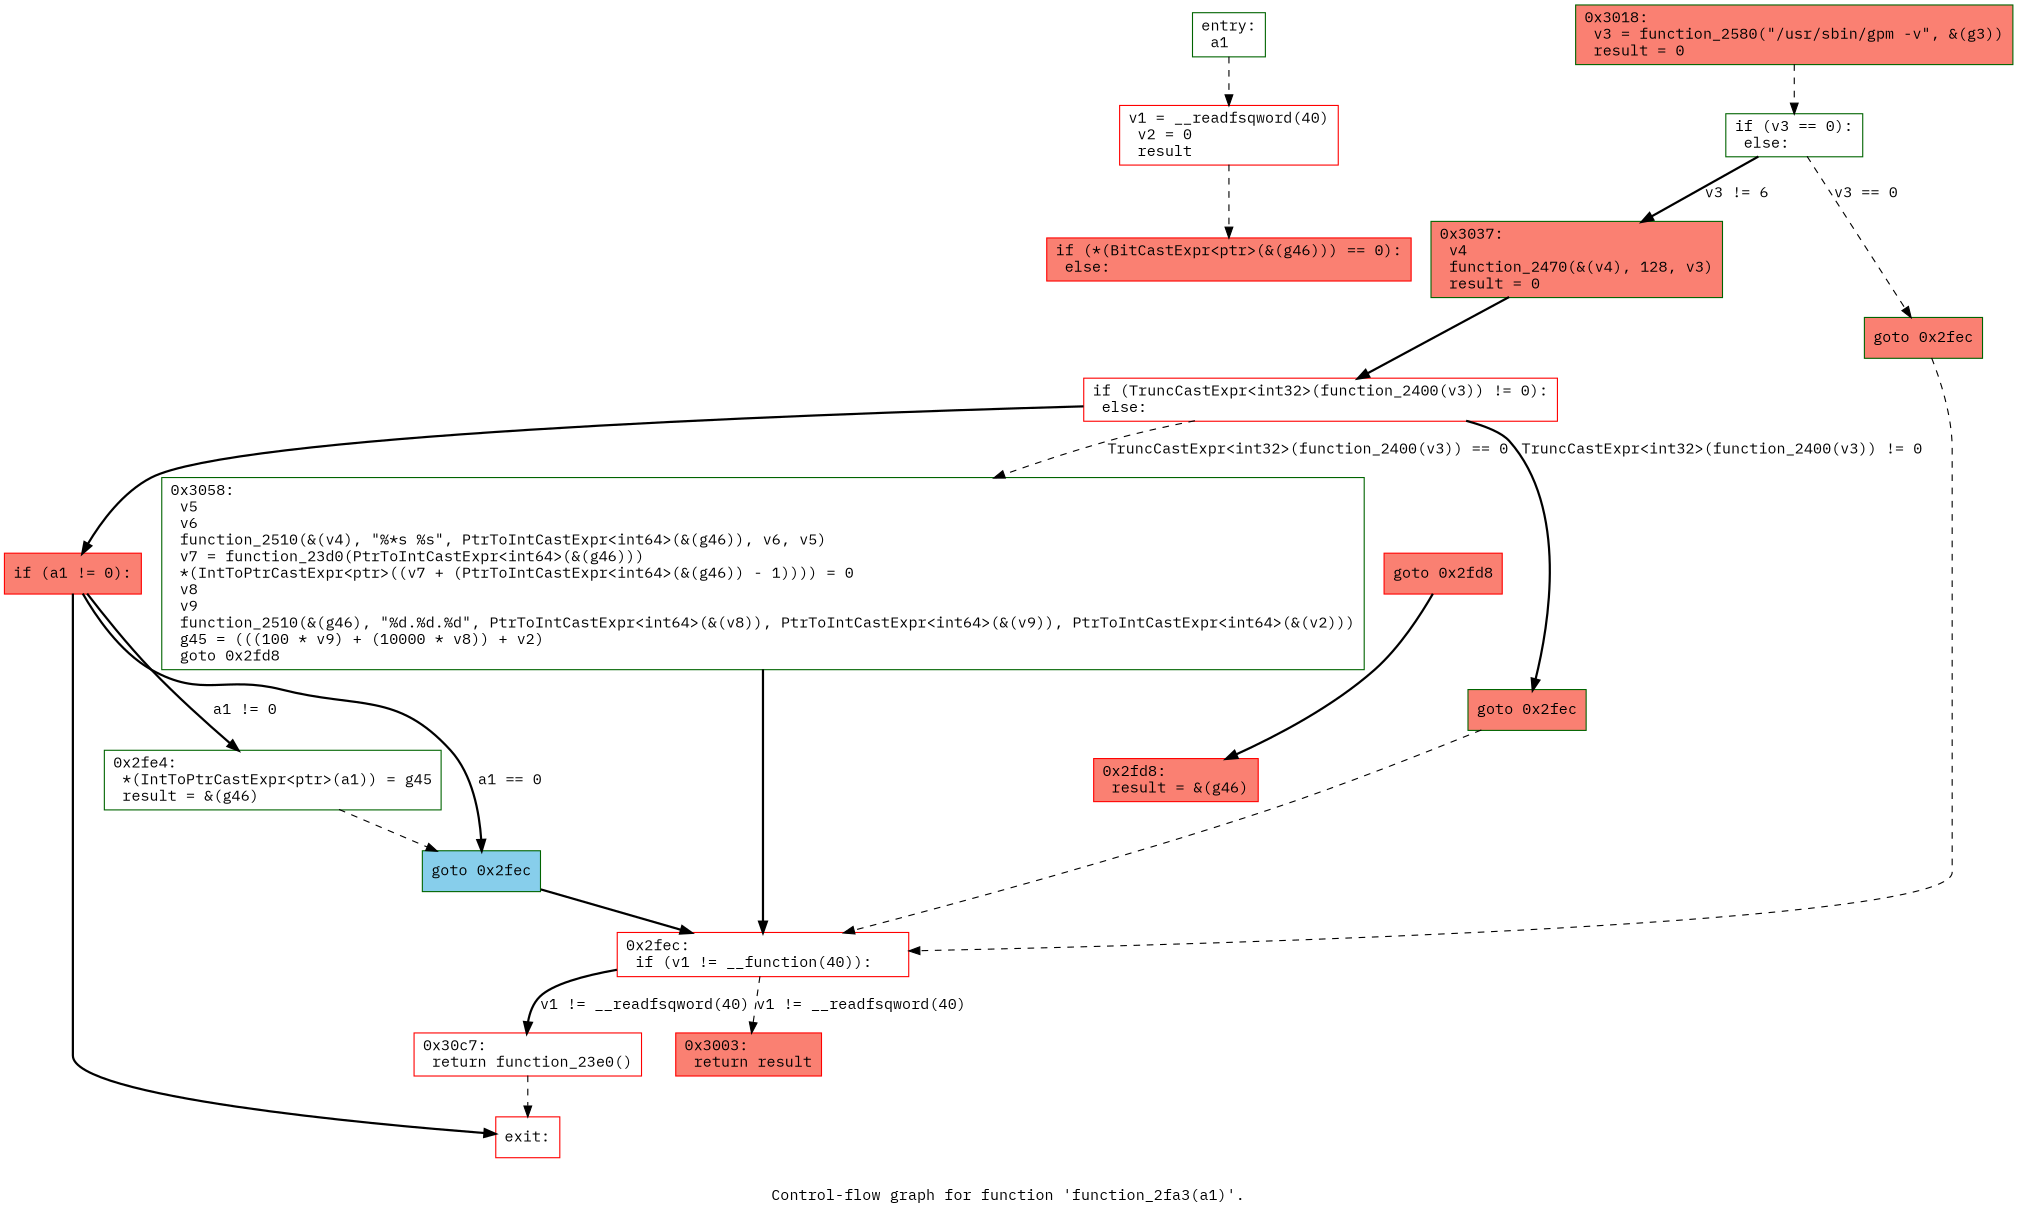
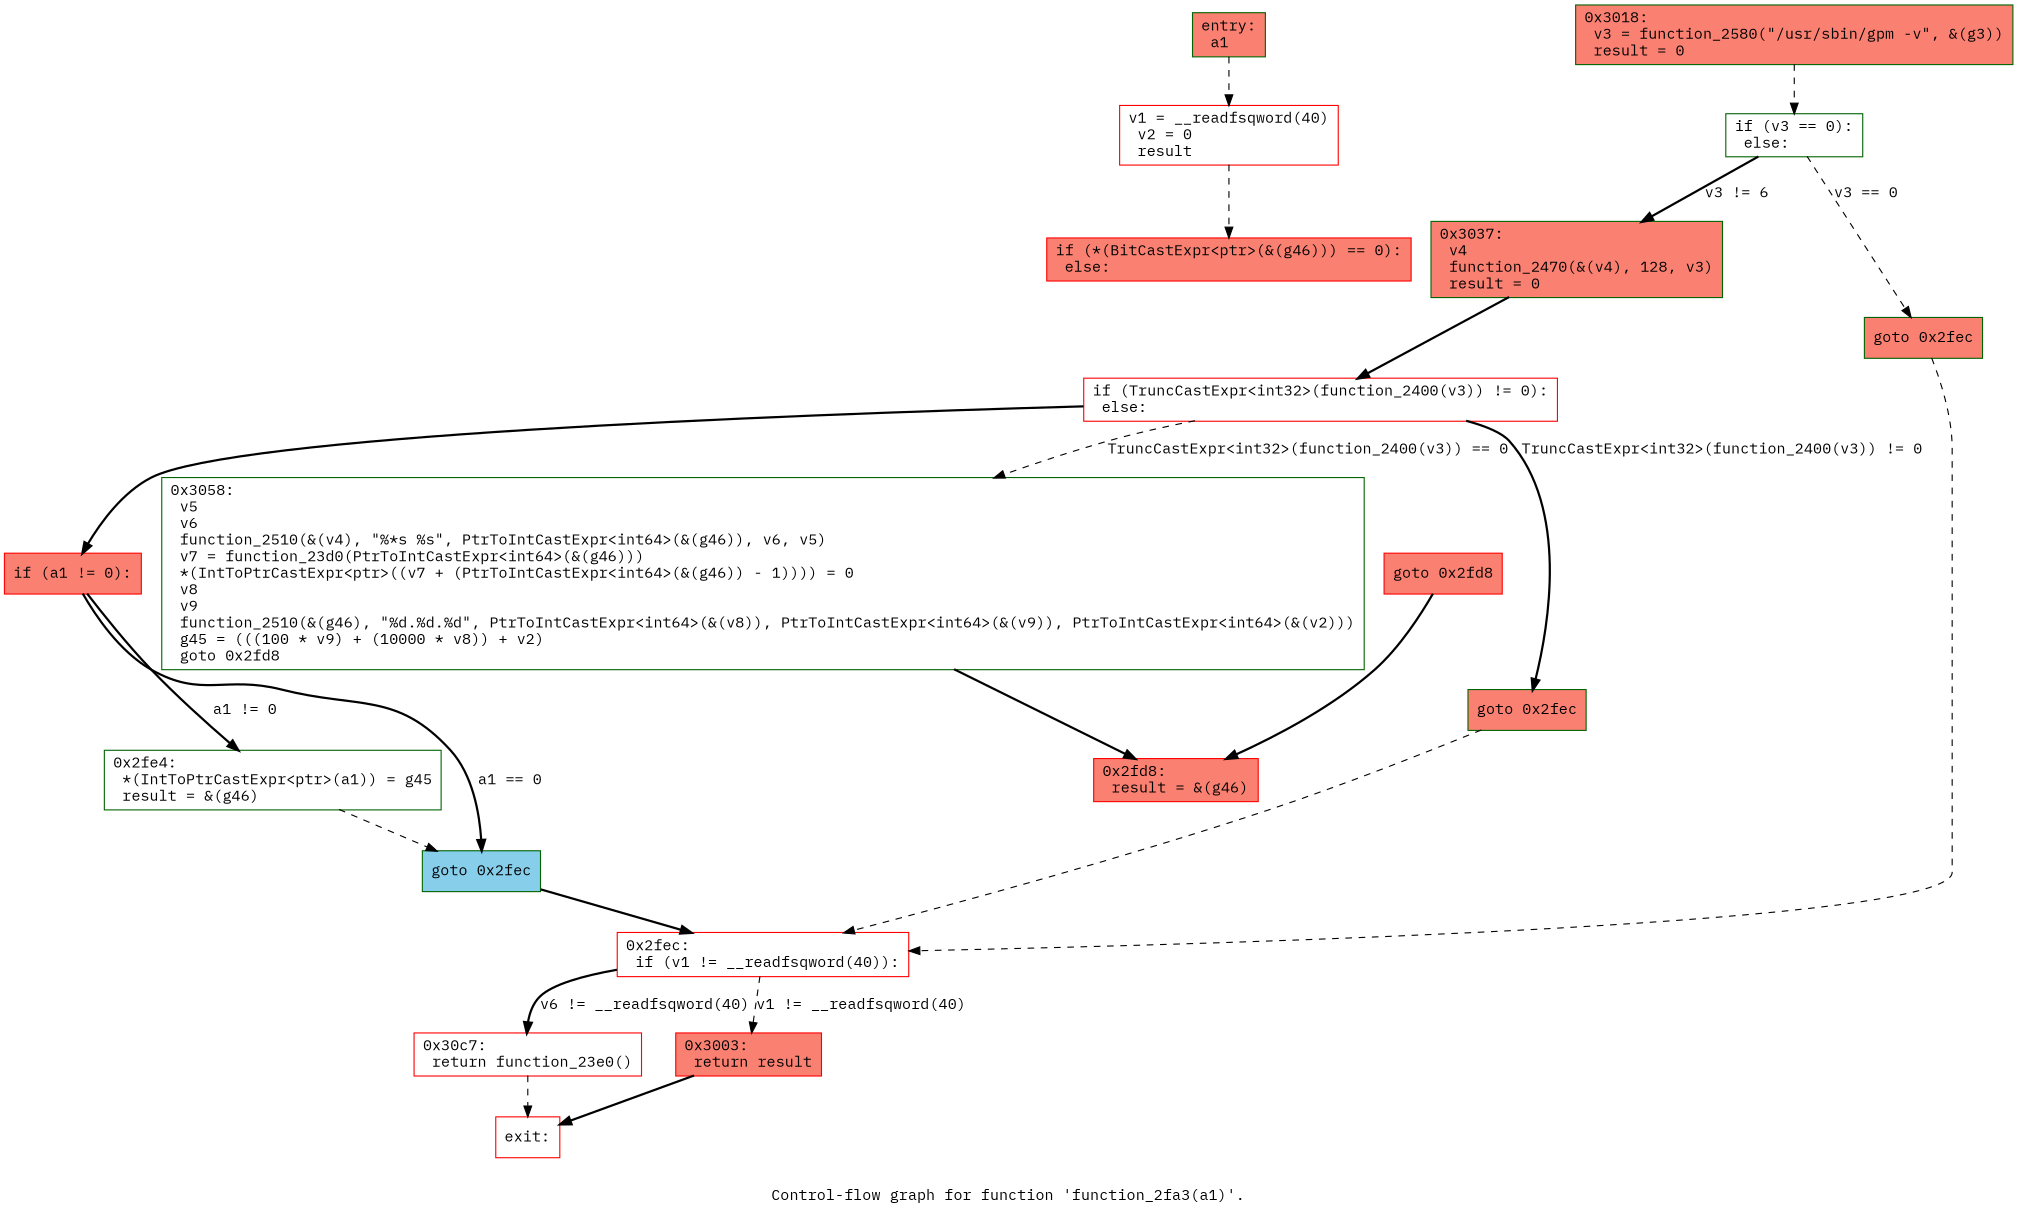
(1229, 35) -> (1229, 35)
(763, 795) -> (1040, 712)
(749, 962) -> (763, 962)
(645, 1005) -> (645, 1005)
(73, 1037) -> (632, 1098)
